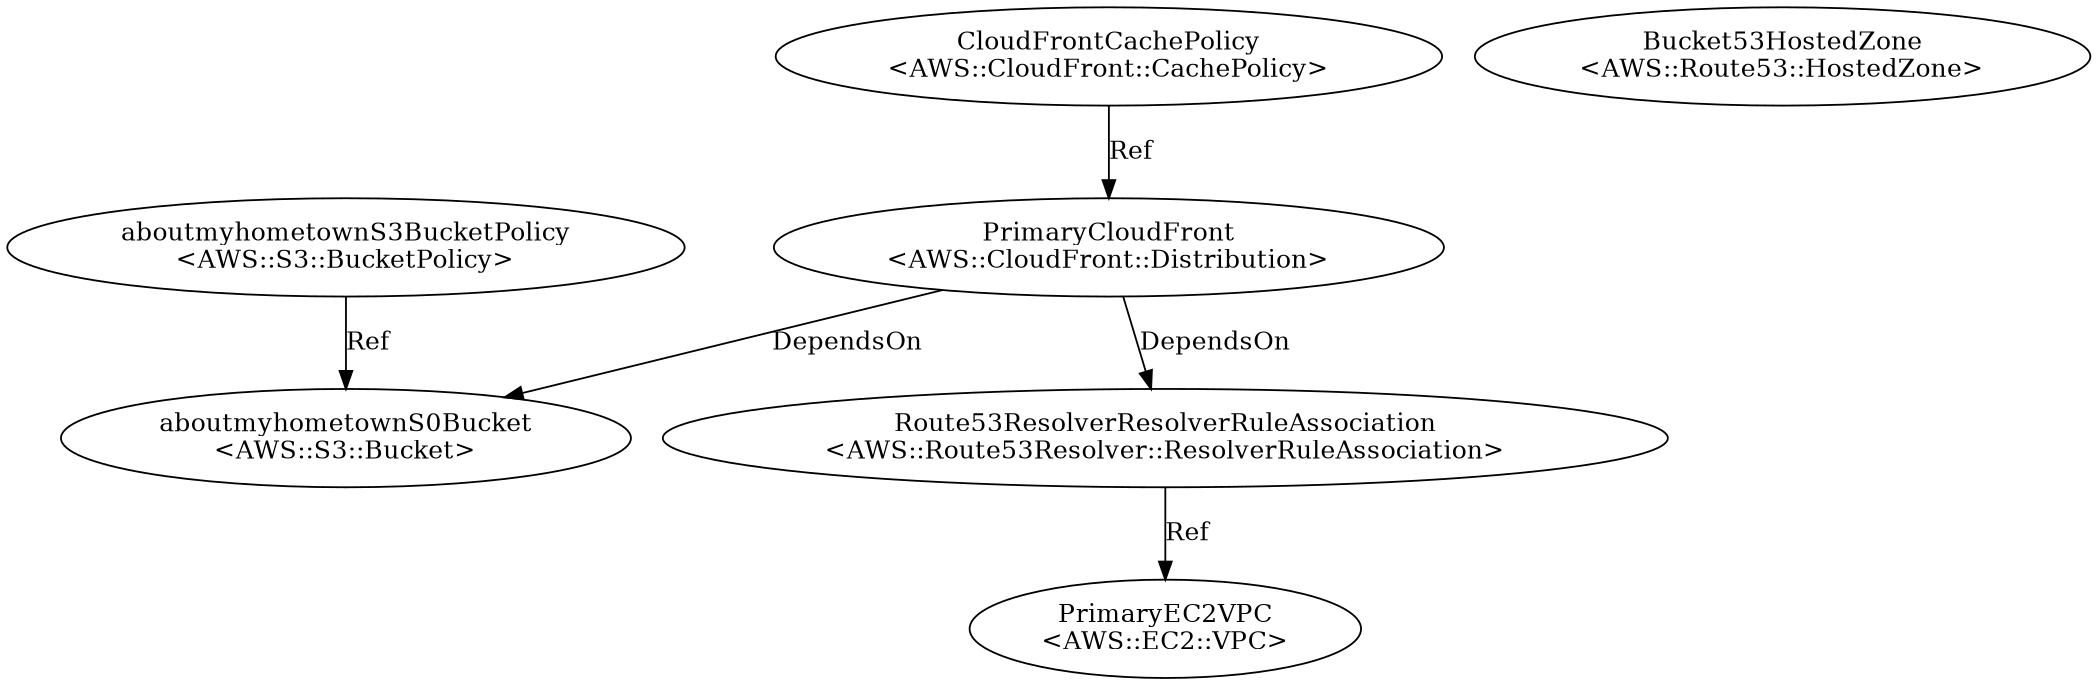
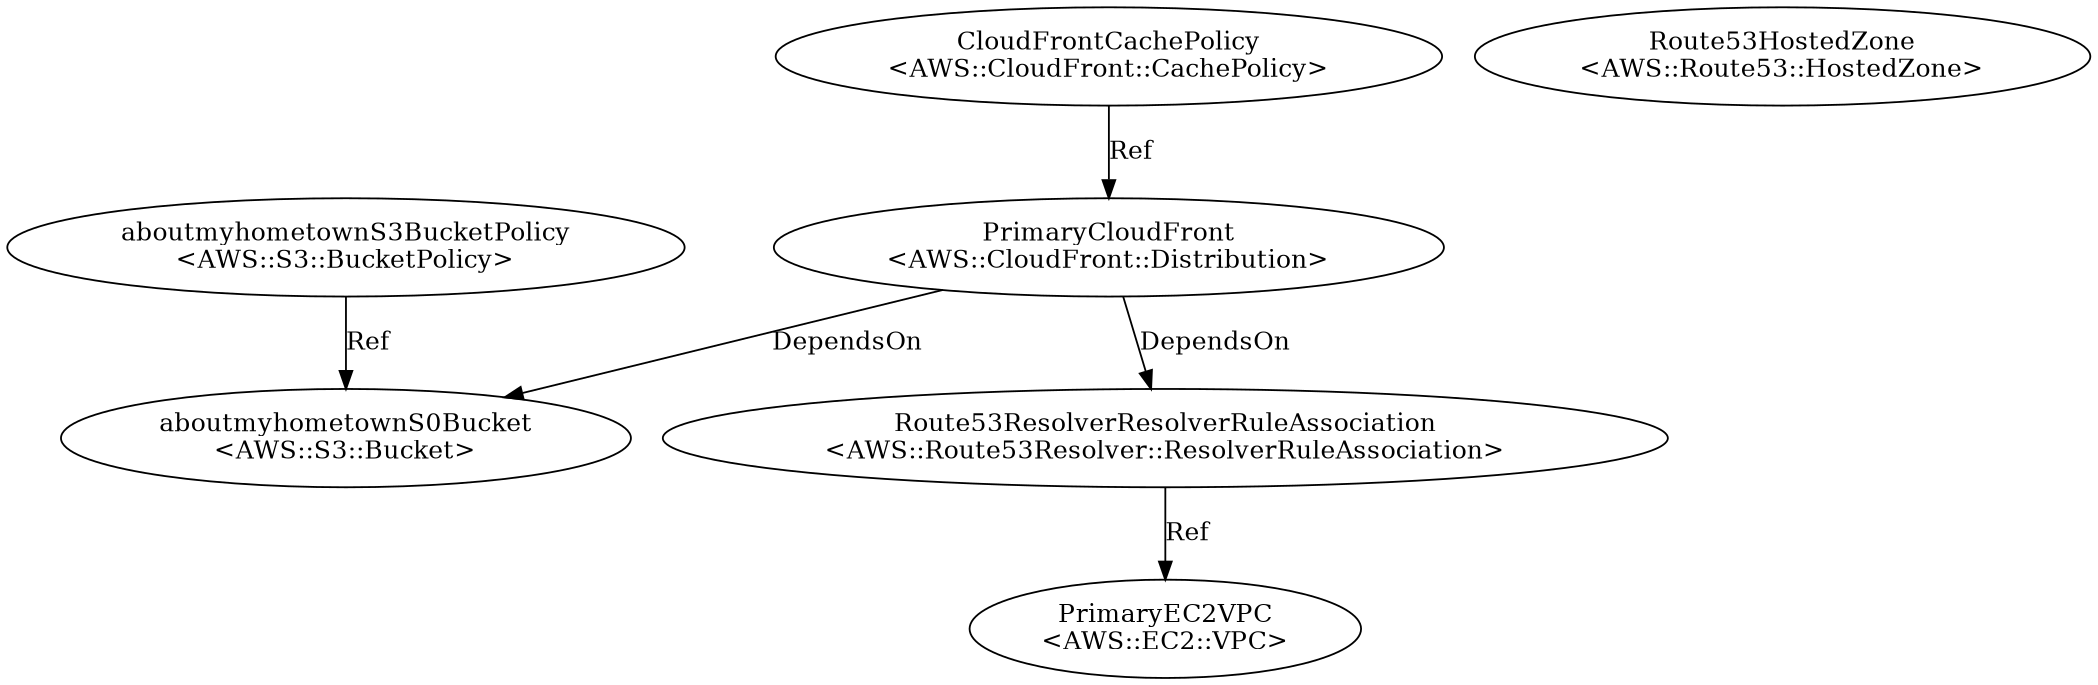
(1783, 56) -> (1783, 56)
